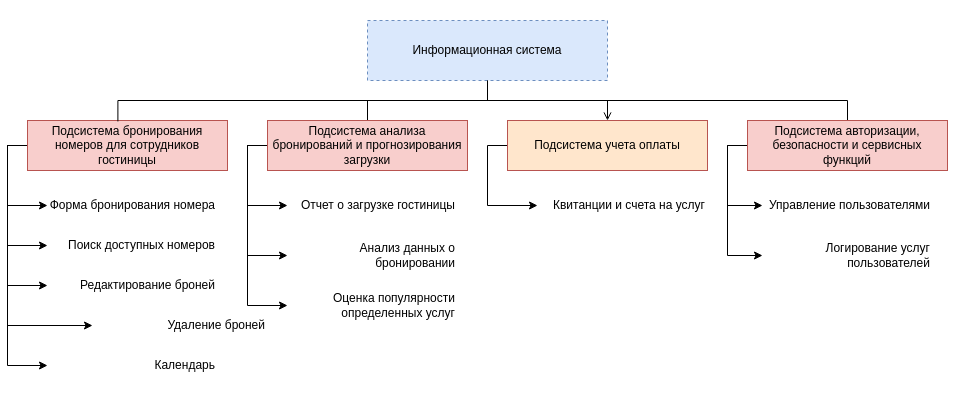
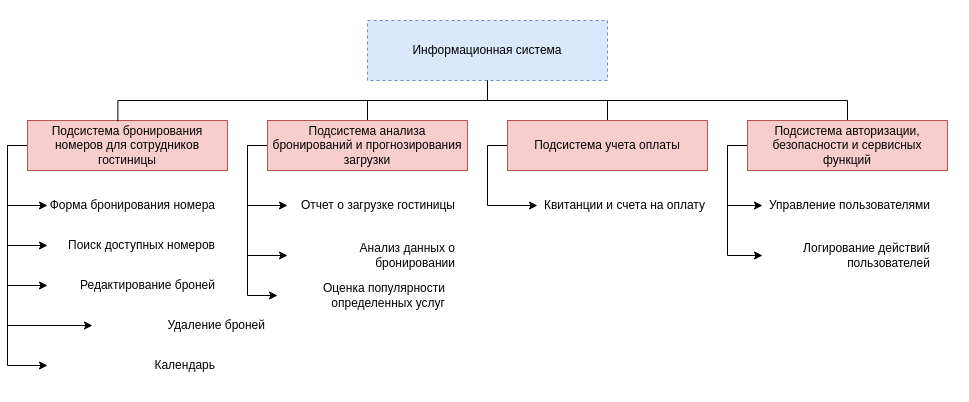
(608, 114) -> (608, 115)
(608, 146) -> (608, 146)
(624, 206) -> (622, 206)
(847, 256) -> (847, 256)
(373, 306) -> (363, 296)
